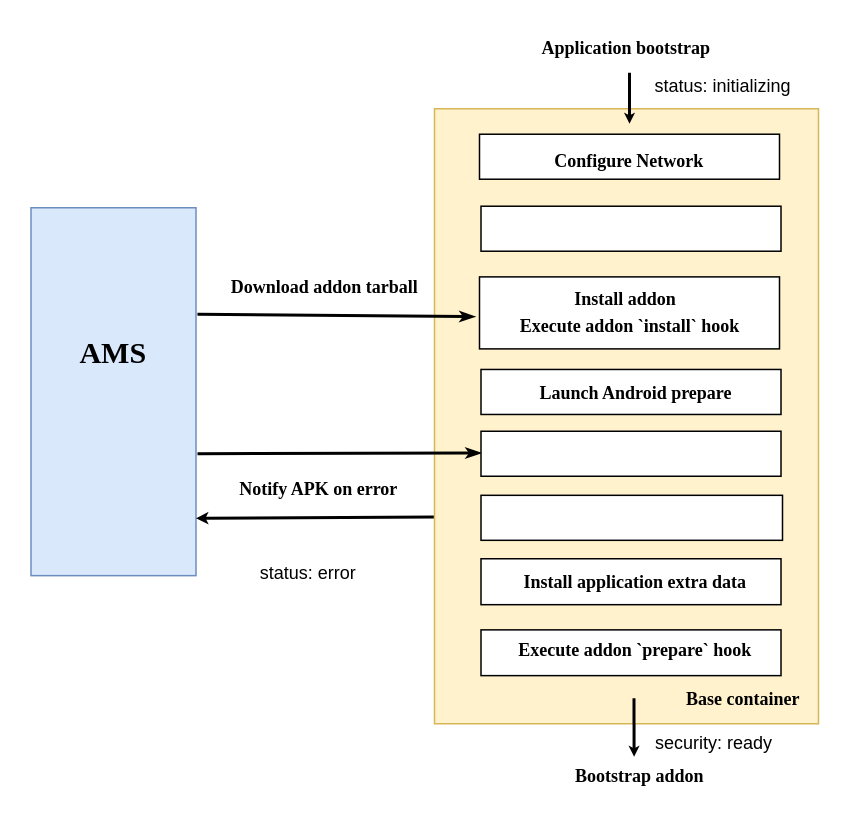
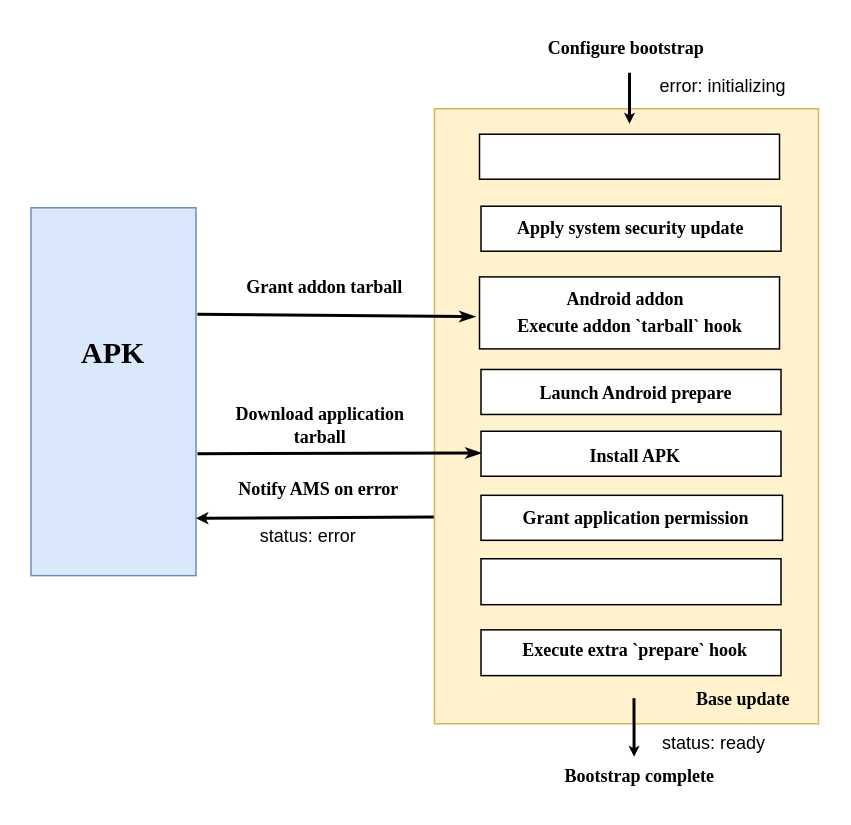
(626, 49) -> (626, 49)
(723, 86) -> (723, 86)
(629, 161) -> none
none -> (631, 229)
(325, 287) -> (325, 287)
(626, 299) -> (626, 299)
(630, 326) -> (630, 326)
(113, 364) -> (113, 364)
none -> (320, 425)
none -> (635, 456)
(305, 490) -> (305, 490)
none -> (636, 518)
(308, 573) -> (308, 536)
(635, 583) -> none
(635, 650) -> (635, 650)
(743, 700) -> (743, 700)
(714, 743) -> (714, 743)
(640, 776) -> (640, 776)
